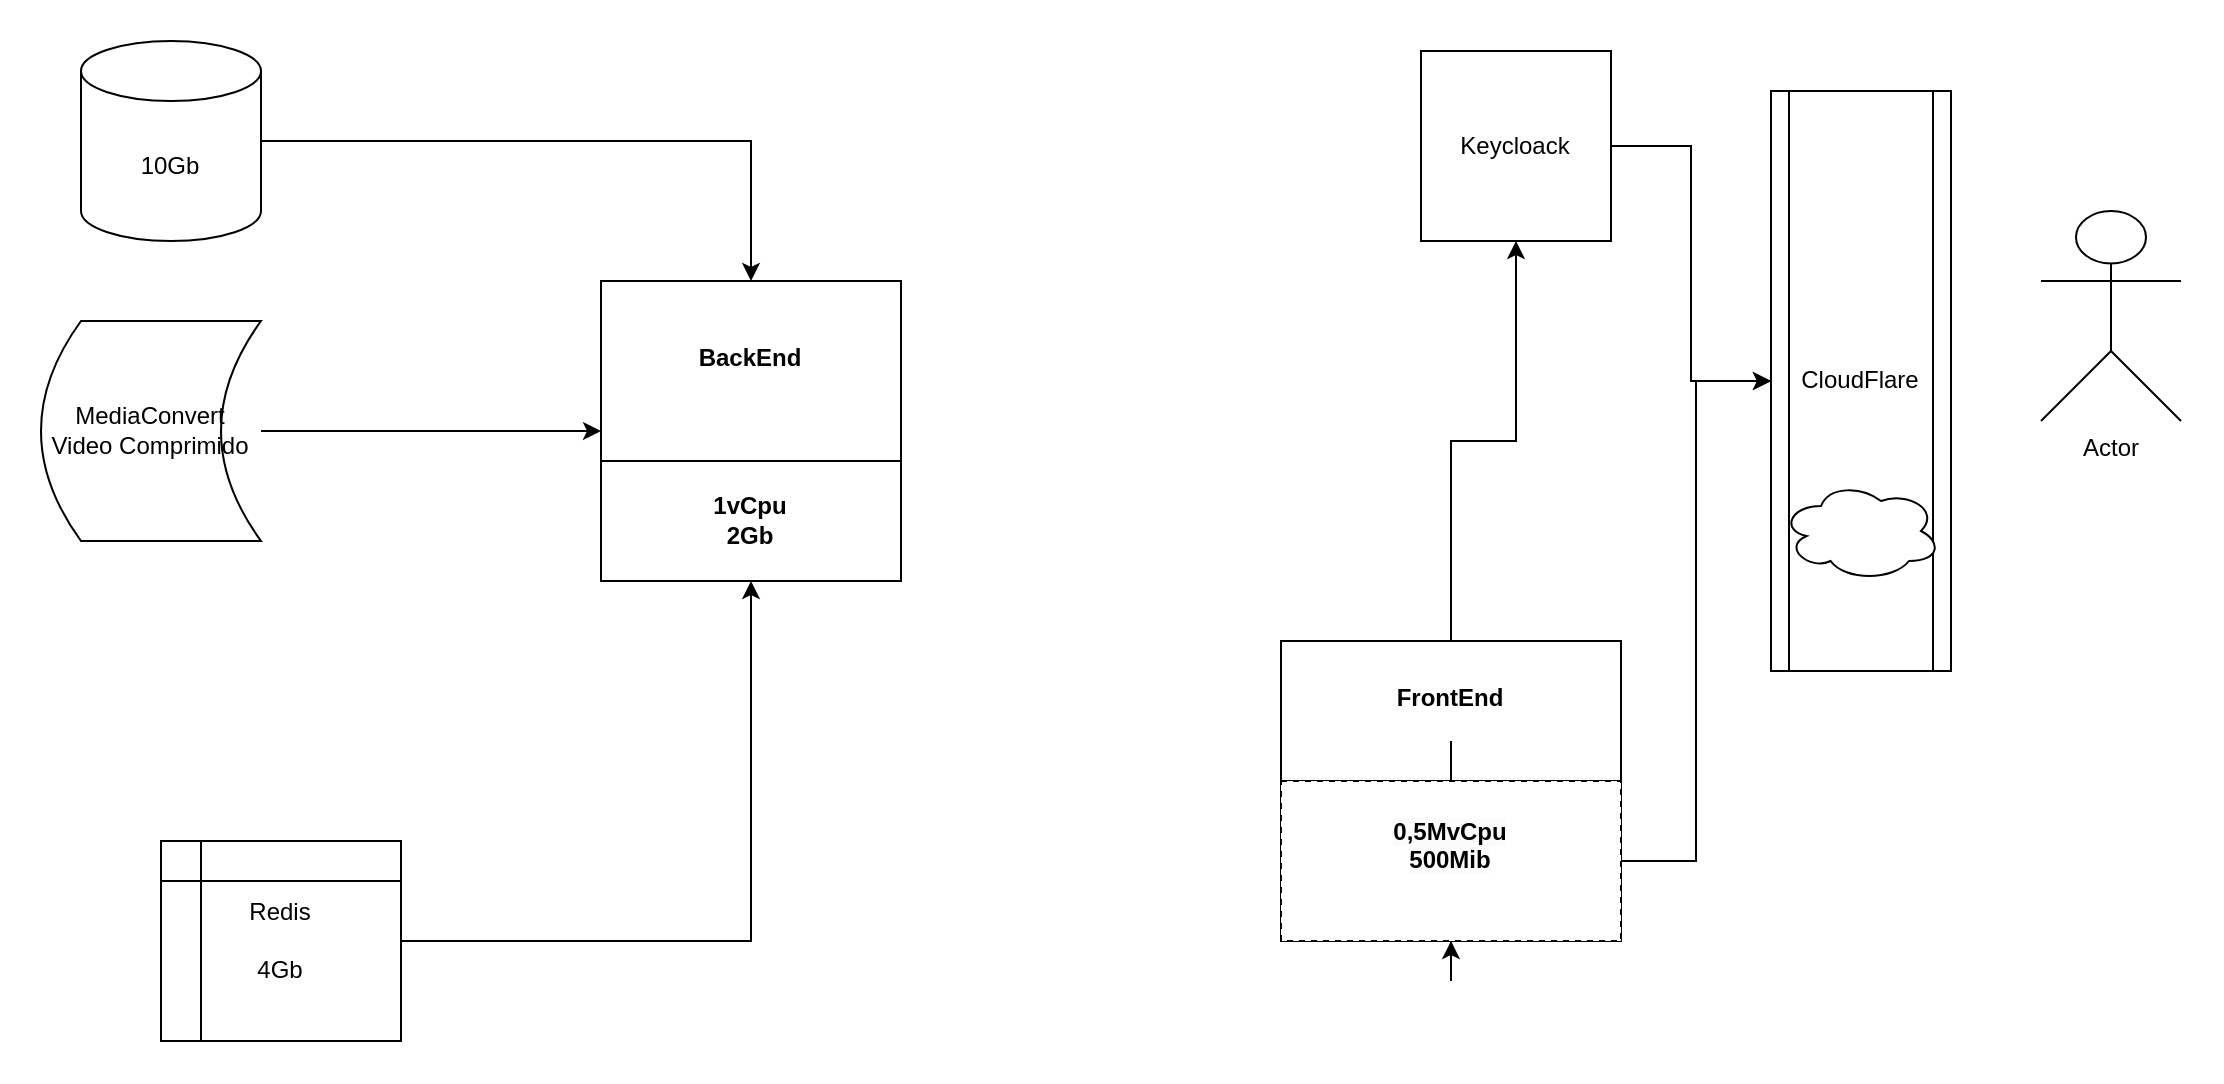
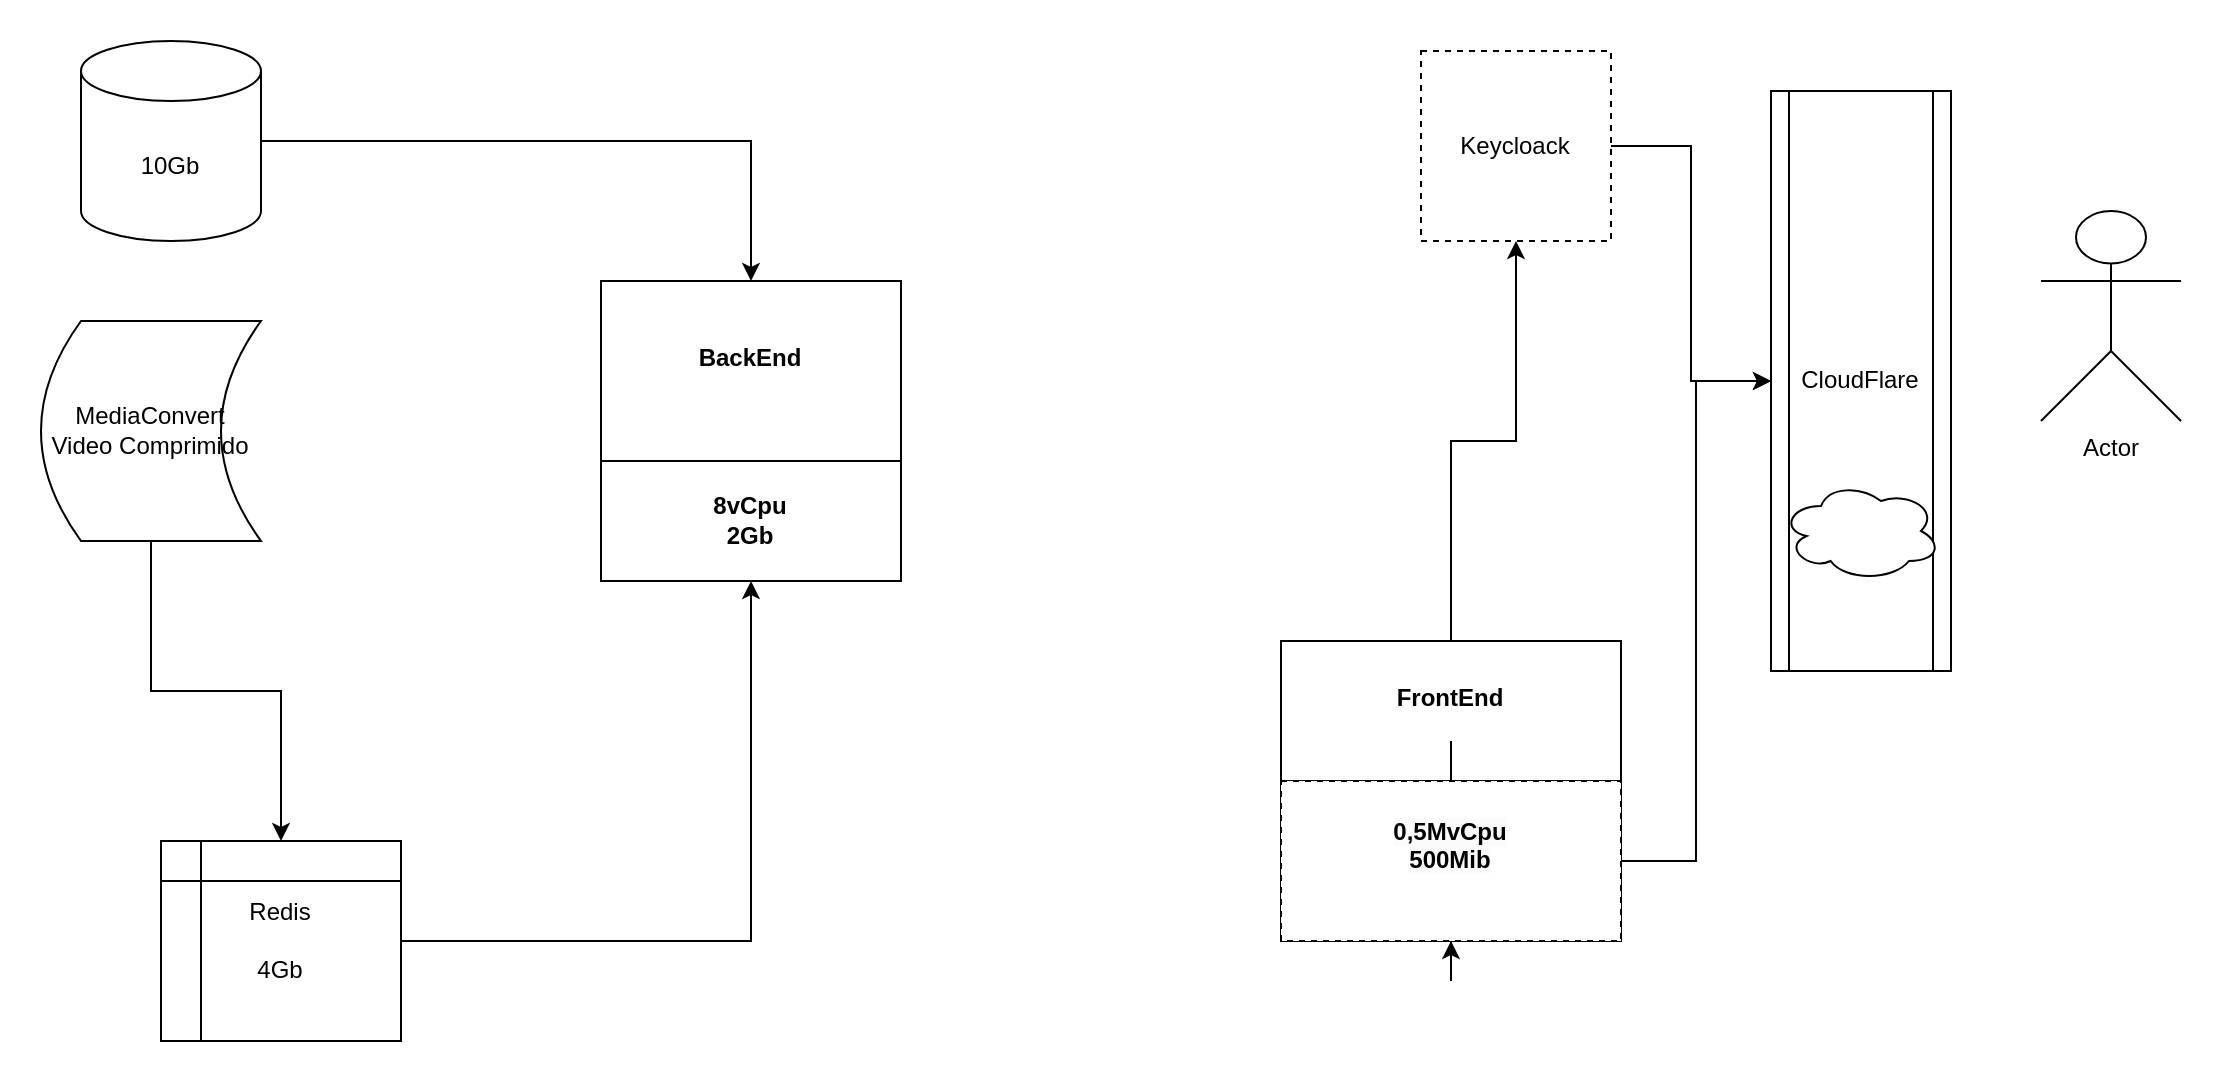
(1516, 146) -> (1516, 146)
(424, 431) -> (209, 691)
(751, 521) -> (751, 521)
